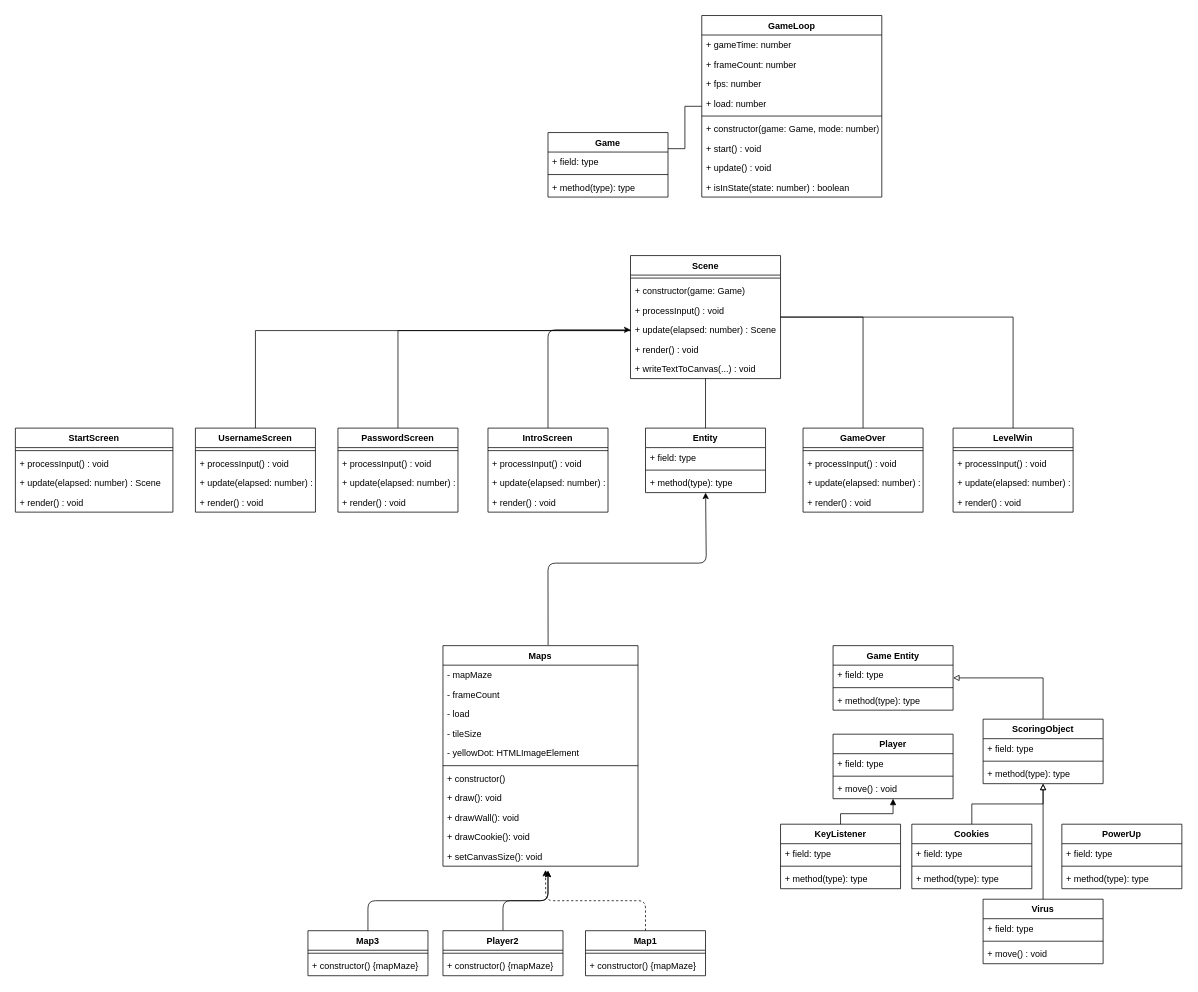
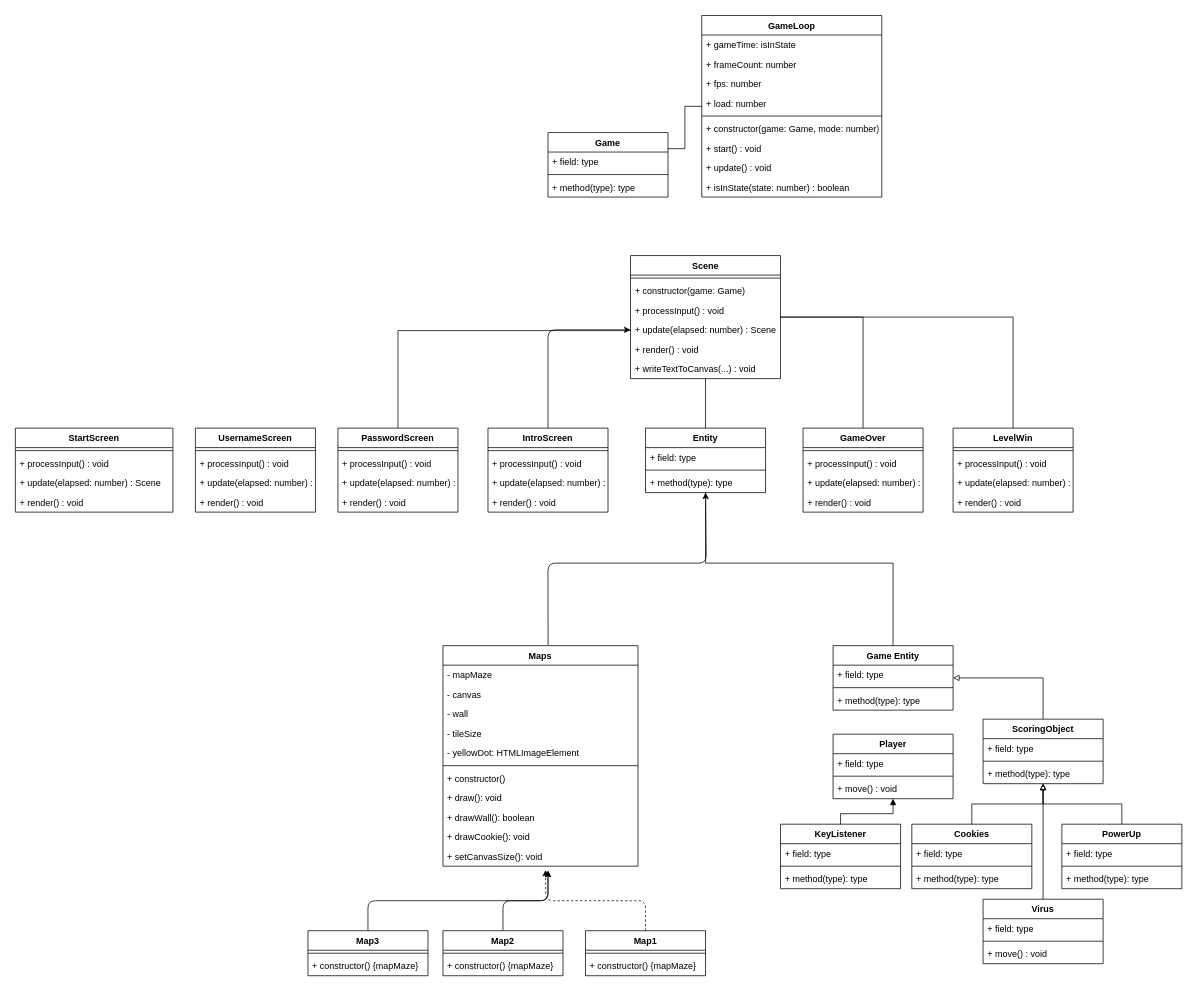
(746, 45) -> (753, 45)
(277, 330) -> none
none -> (840, 563)
(476, 695) -> (466, 695)
(460, 714) -> (459, 714)
none -> (1092, 804)
(485, 818) -> (493, 818)
(503, 941) -> (503, 941)
